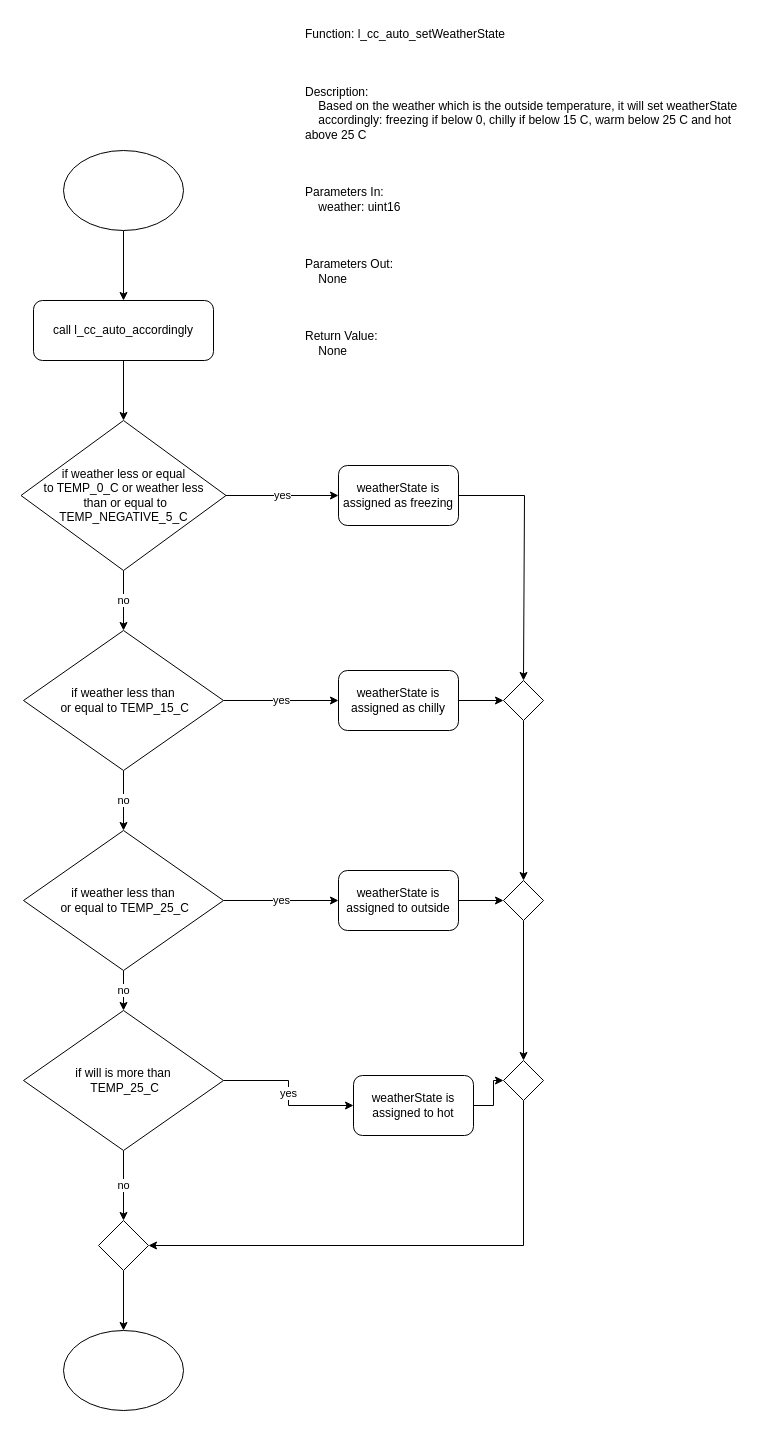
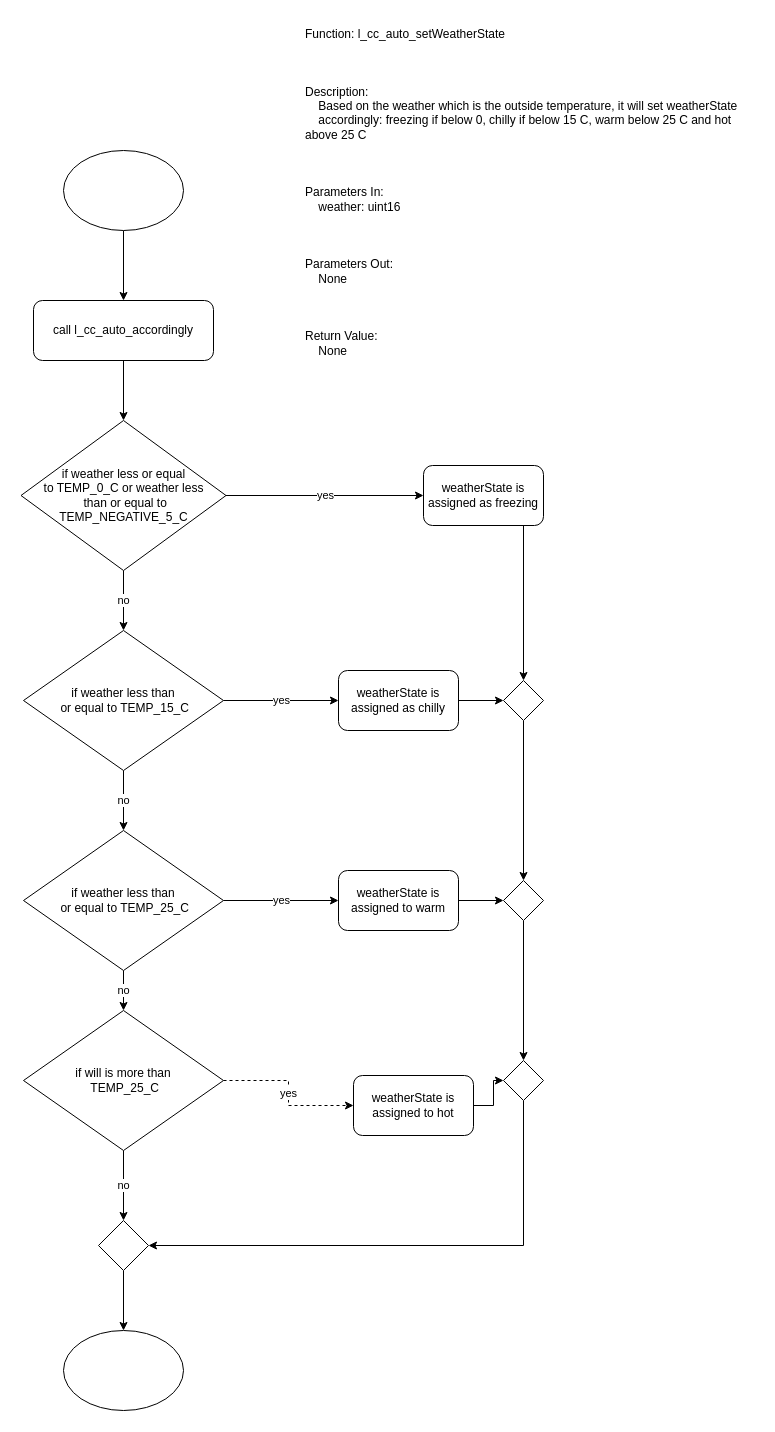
(399, 496) -> (484, 496)
(399, 901) -> (399, 901)
(260, 1081) -> (260, 1081)
